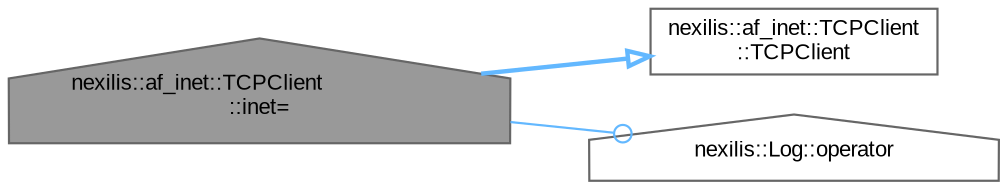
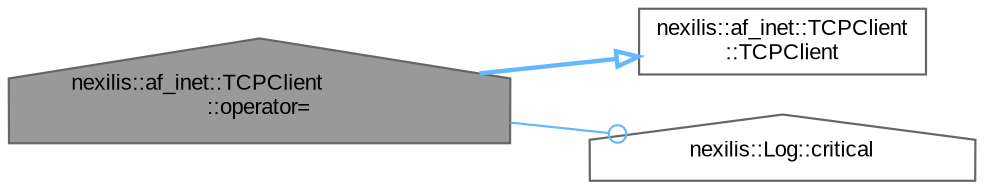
(260, 96) -> (260, 96)
(794, 151) -> (783, 151)
